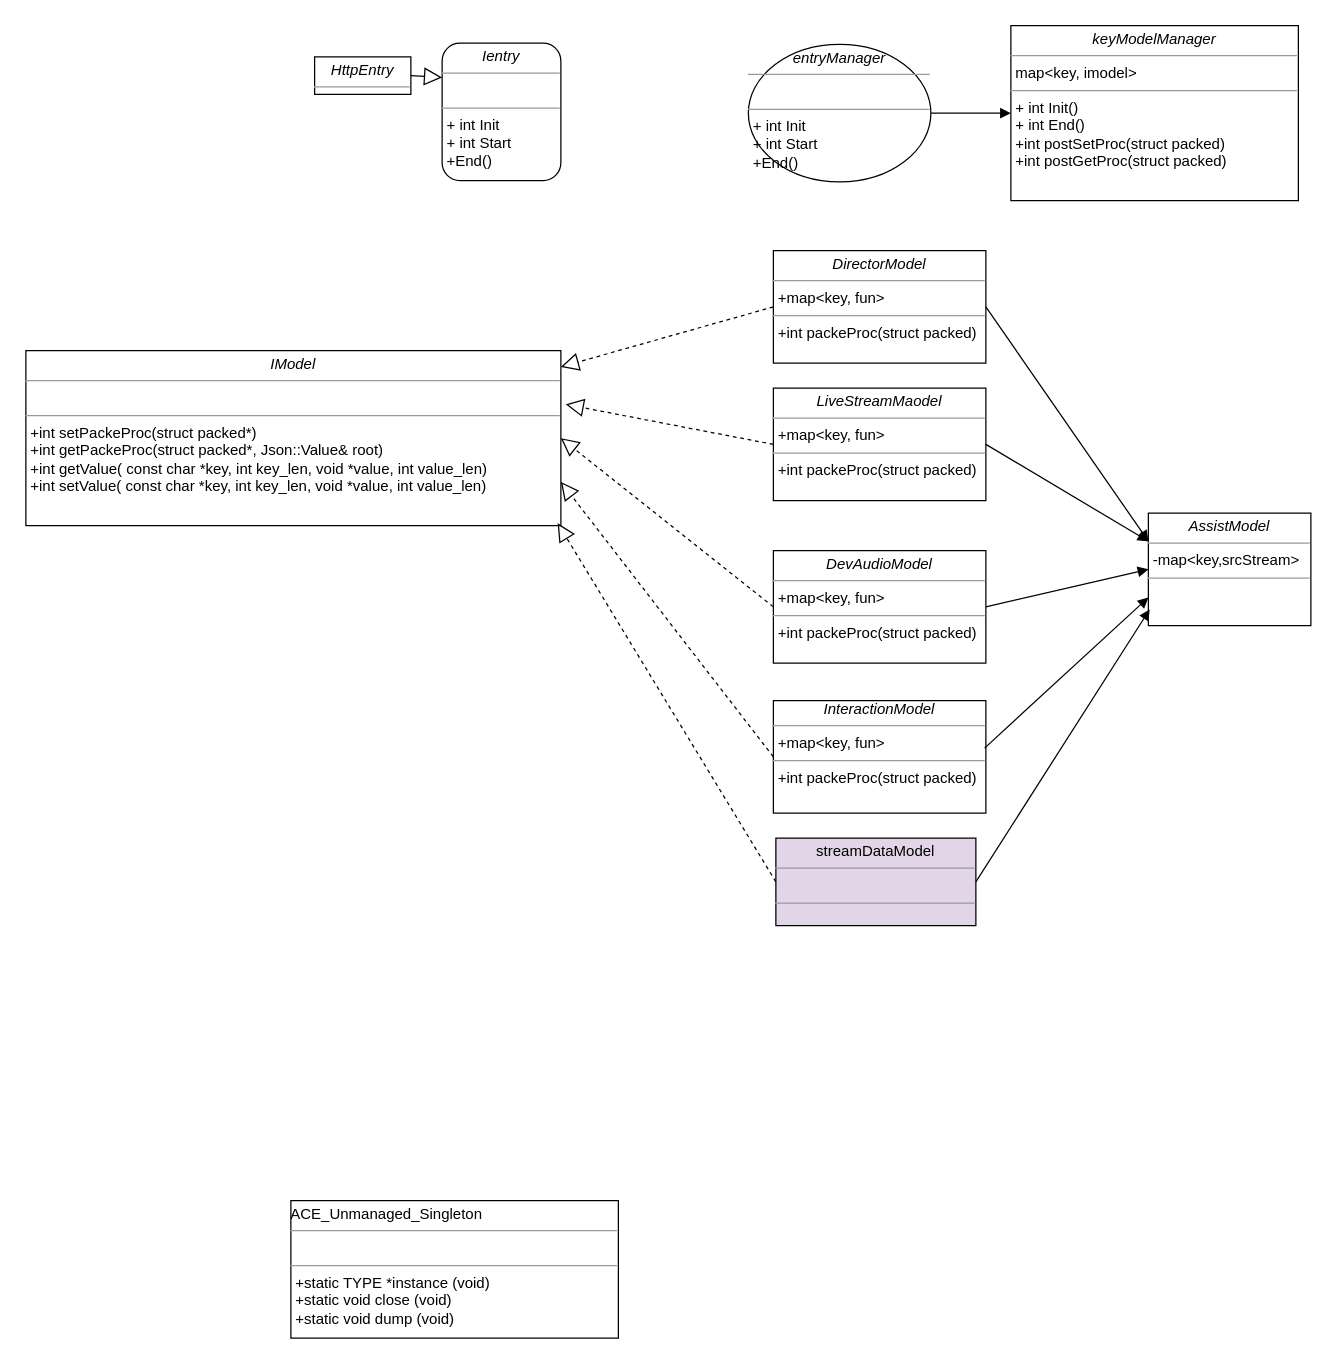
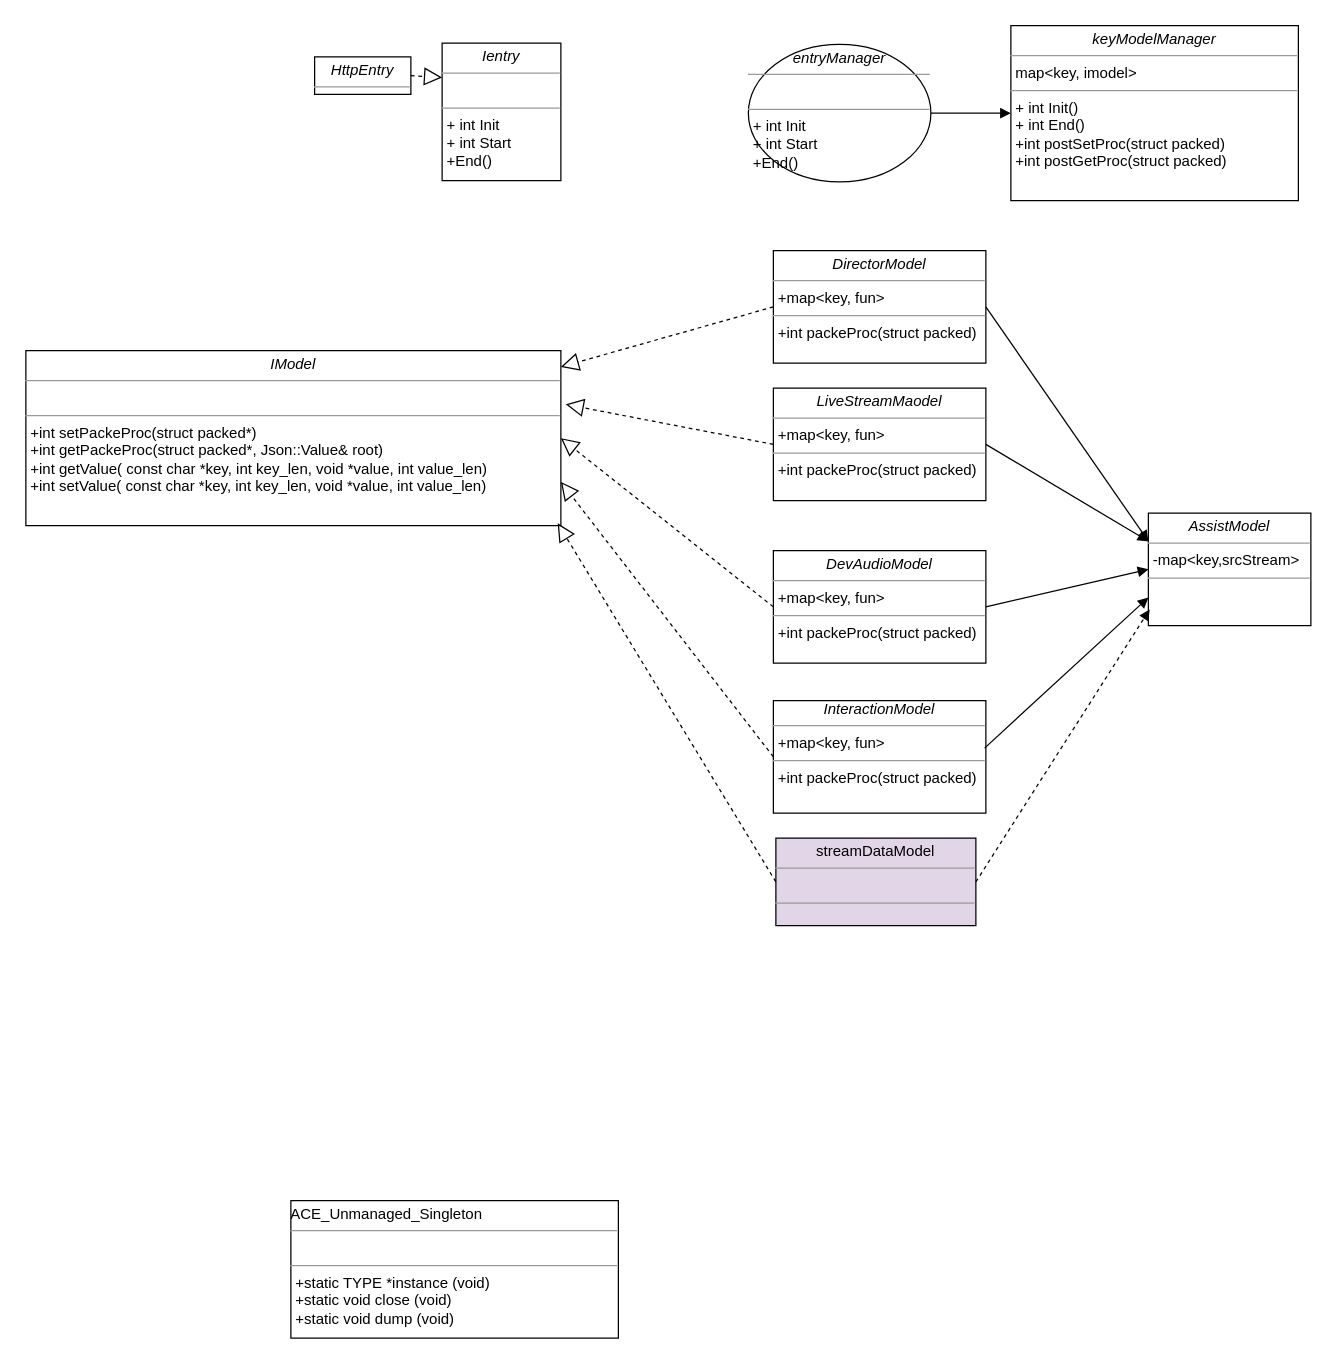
(418, 76) -> (418, 76)
(501, 112) -> (501, 112)
(1060, 750) -> (1060, 750)
